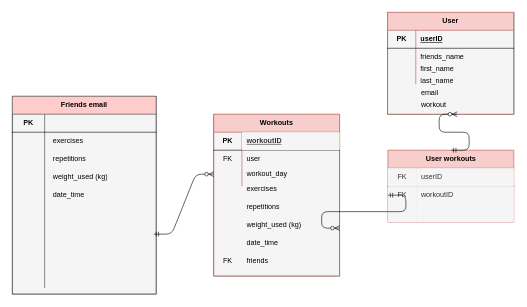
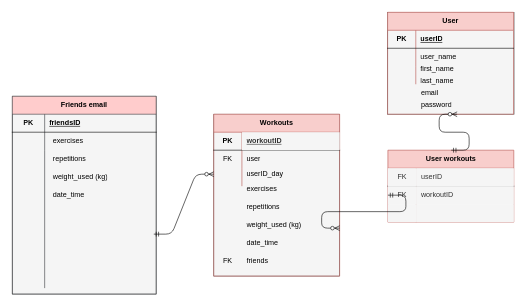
(444, 57) -> (439, 57)
(436, 105) -> (438, 105)
none -> (101, 123)
(269, 174) -> (267, 174)
